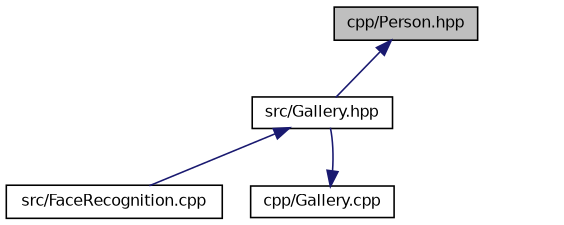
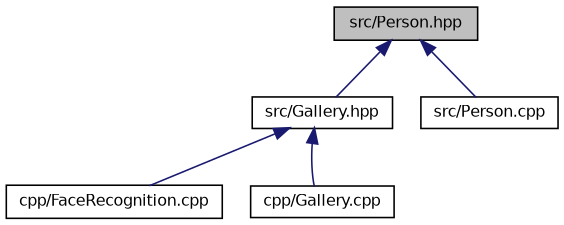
(406, 24) -> (406, 24)
none -> (489, 113)
(333, 149) -> (312, 165)
(114, 202) -> (114, 202)
